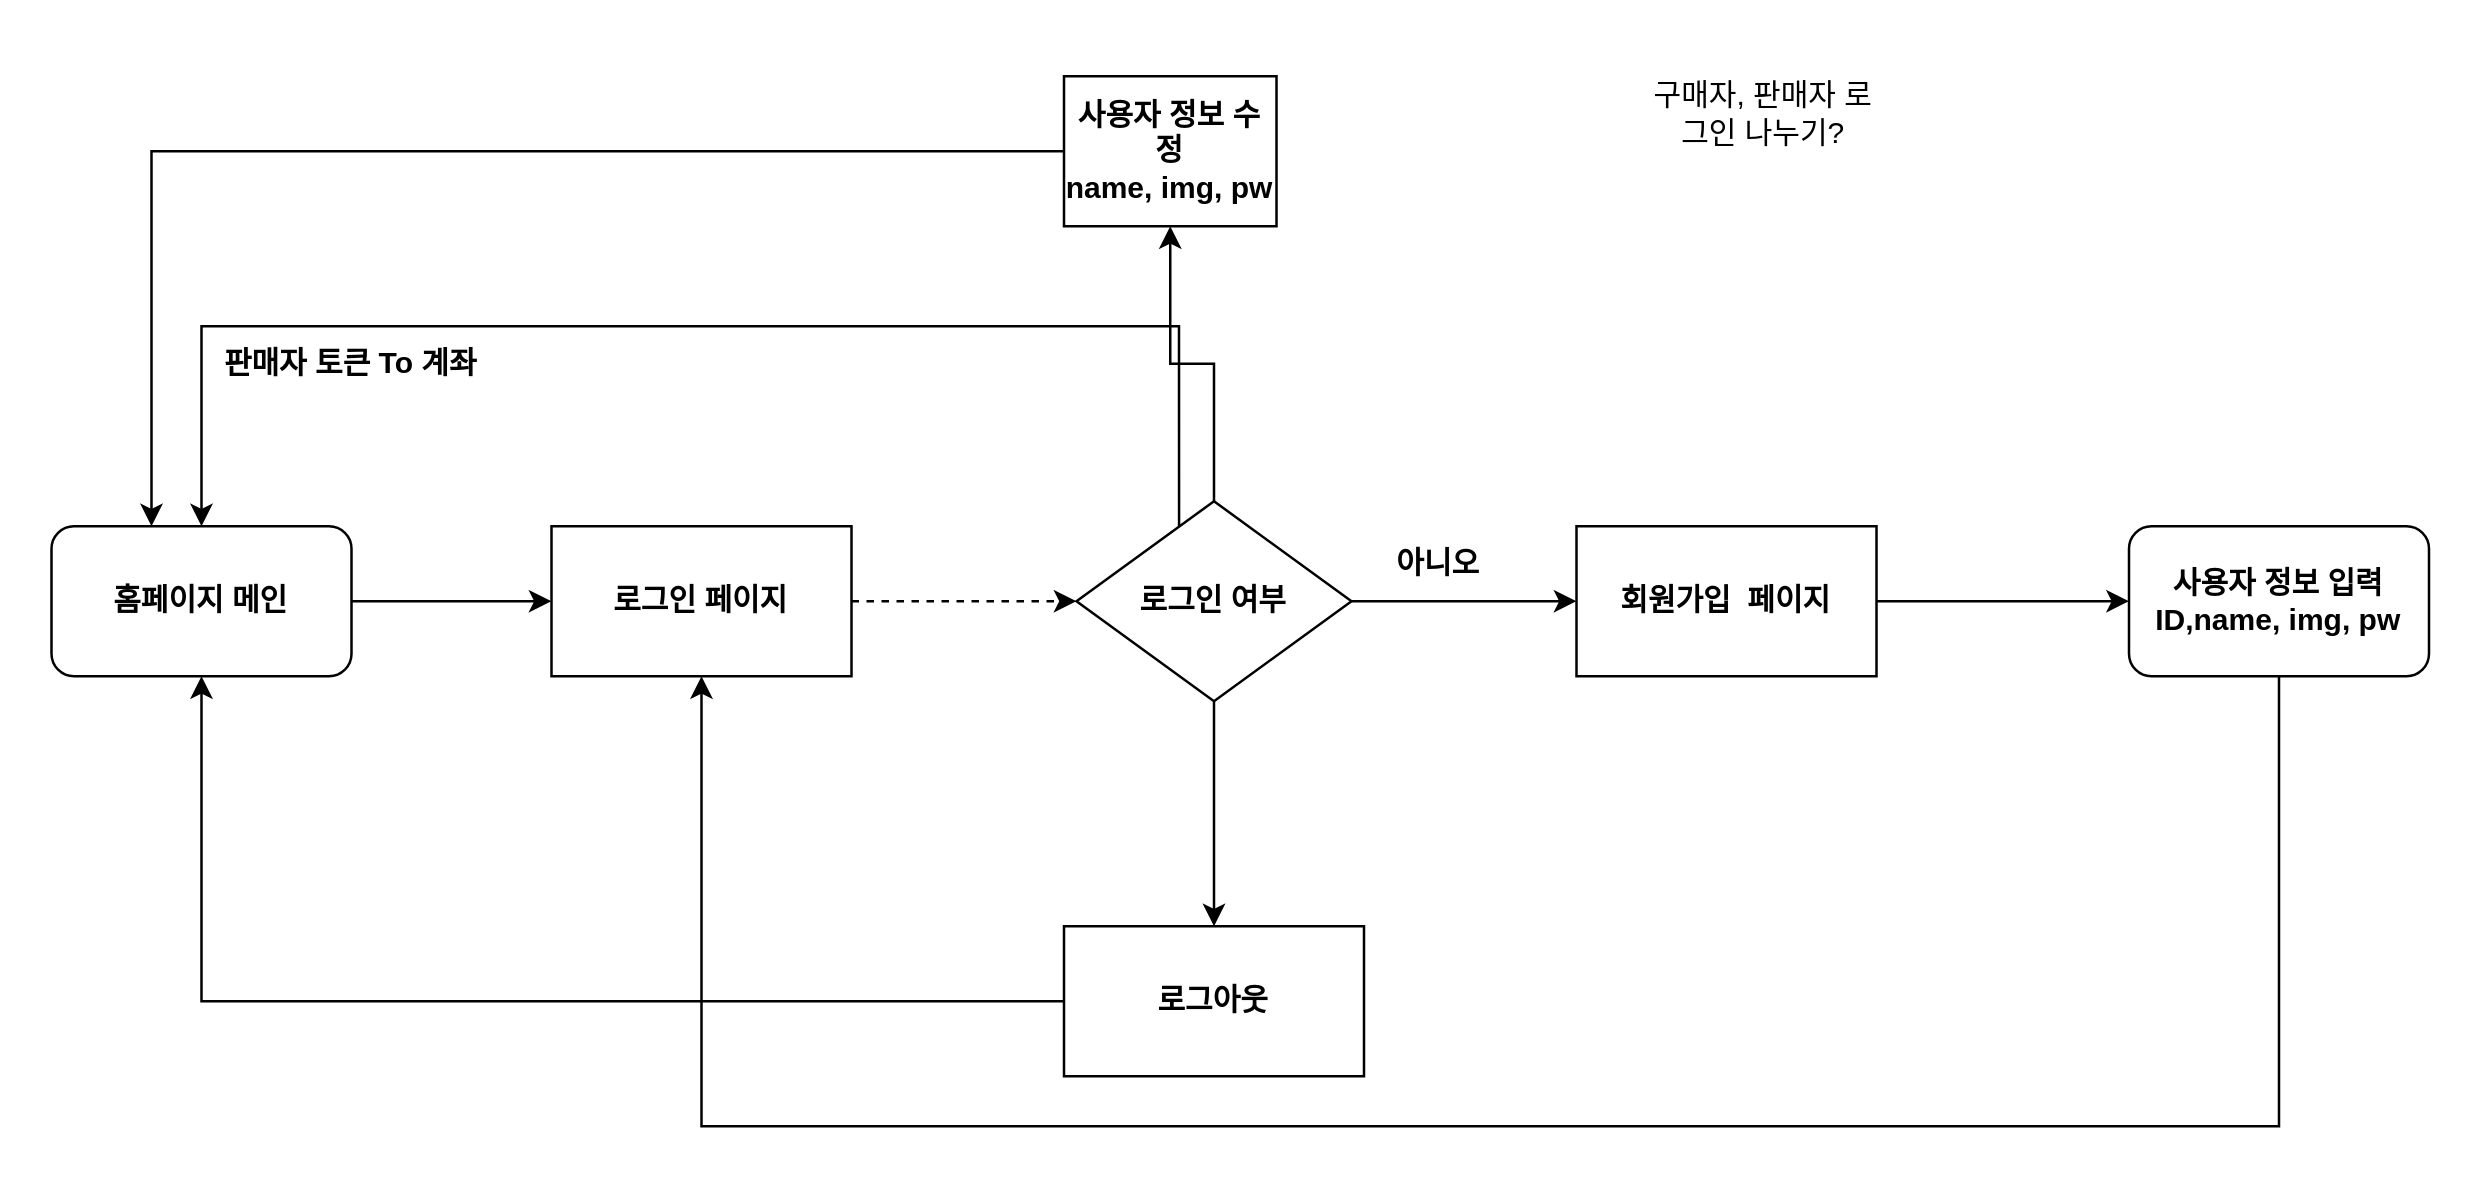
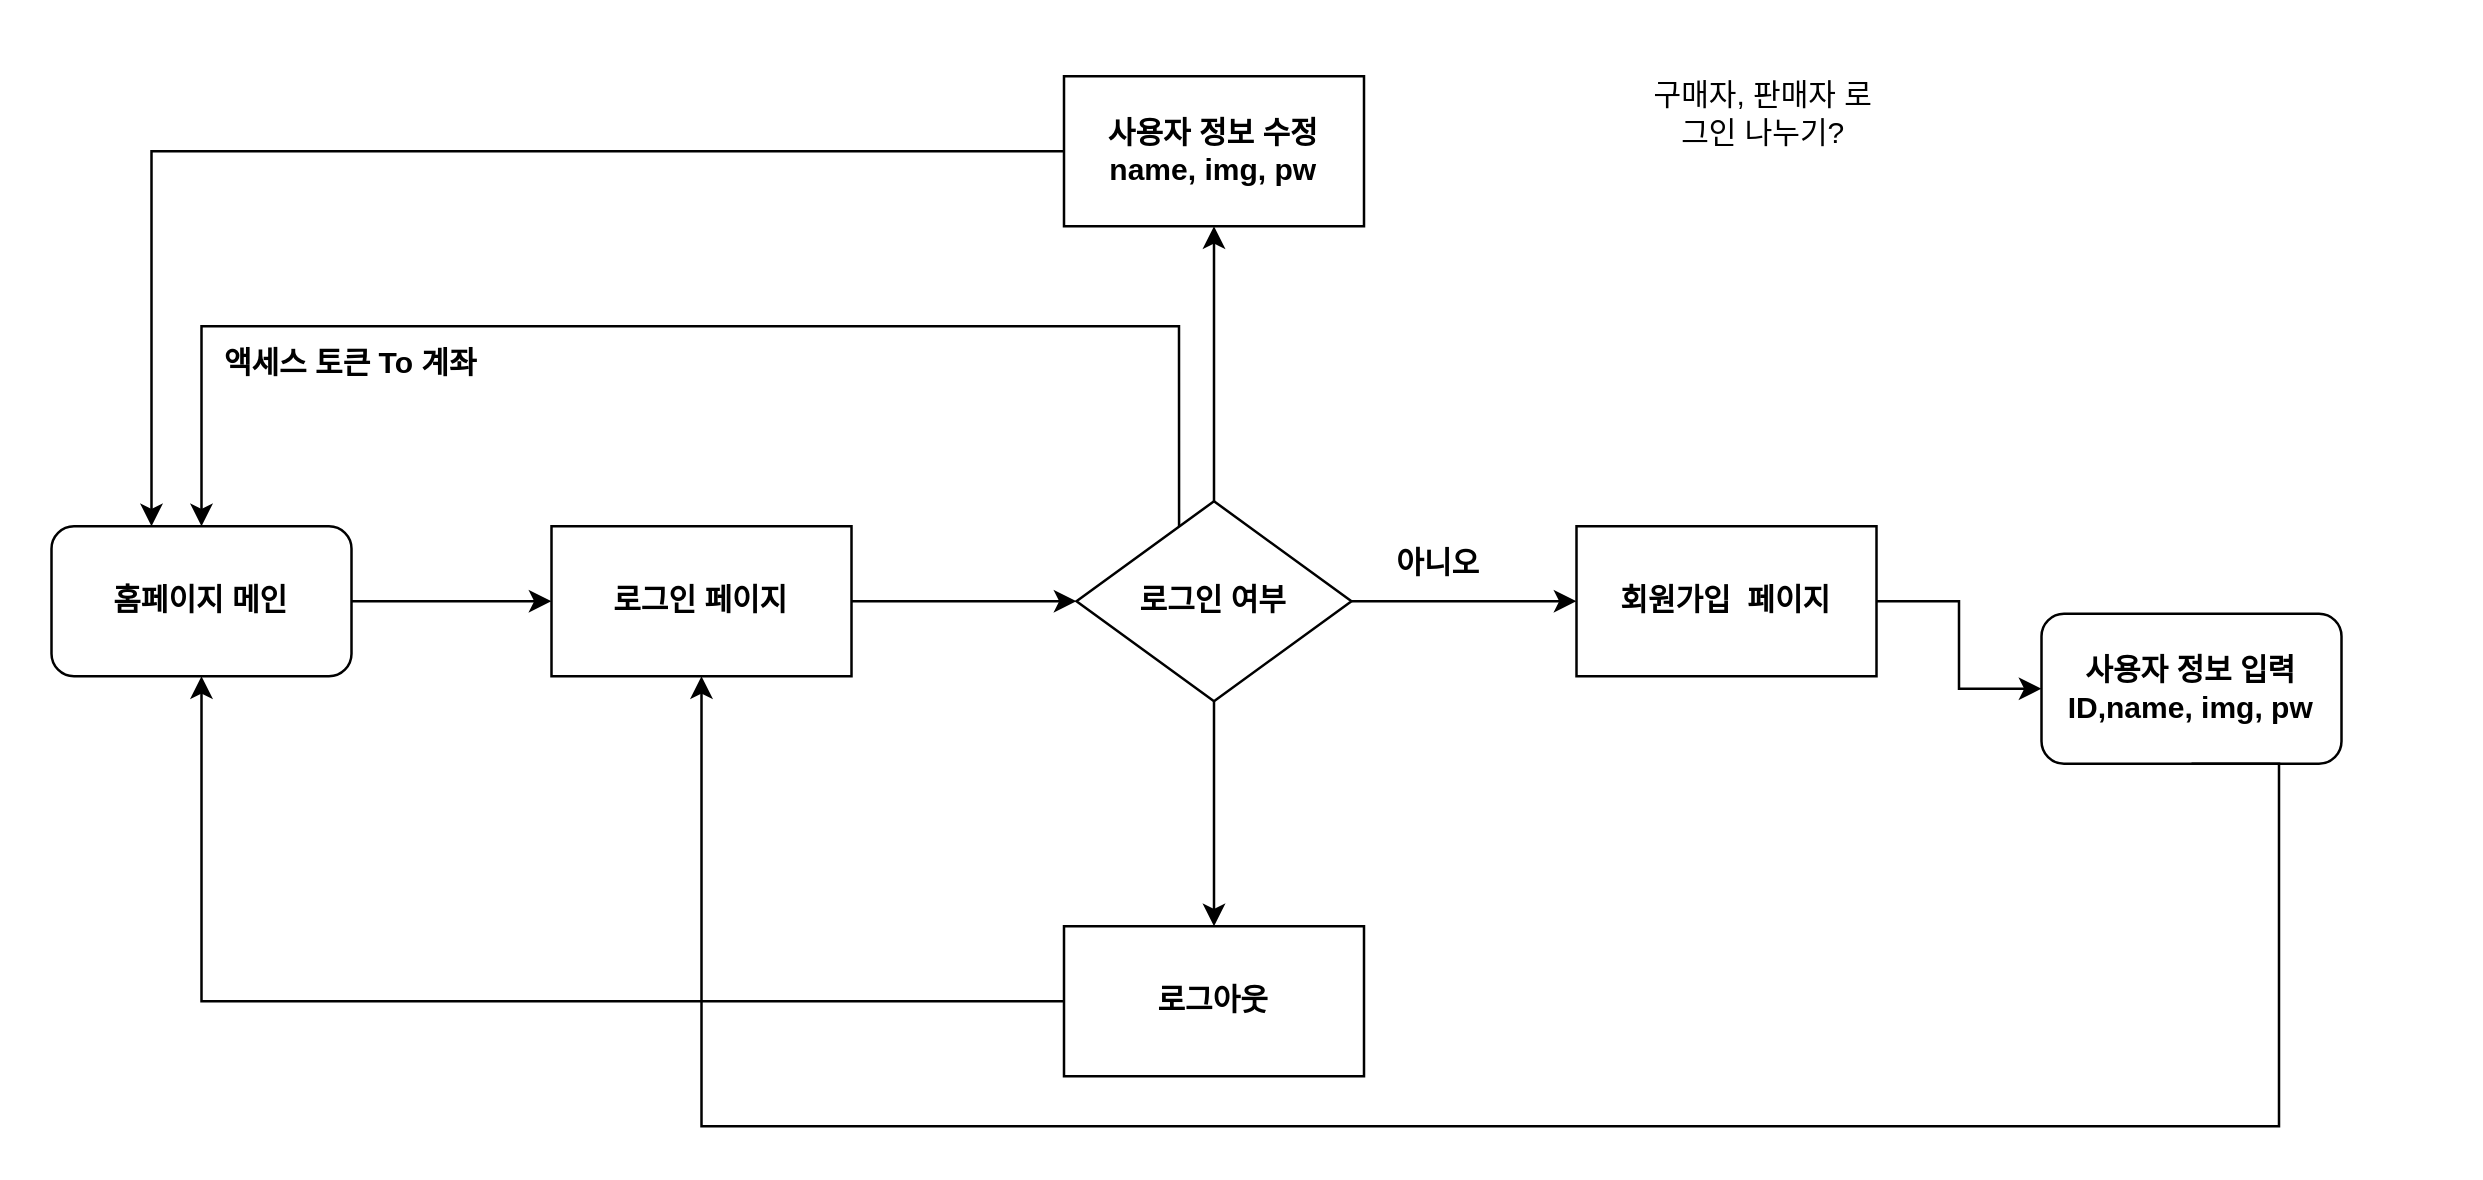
(1170, 151) -> (1214, 151)
(351, 364) -> (351, 364)
(957, 601) -> (957, 601)
(2279, 601) -> (2191, 689)
